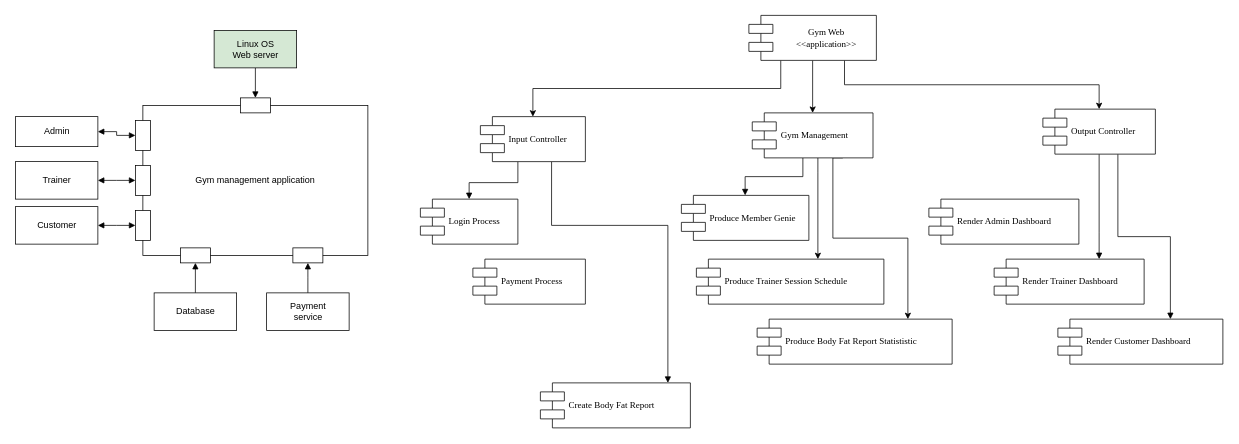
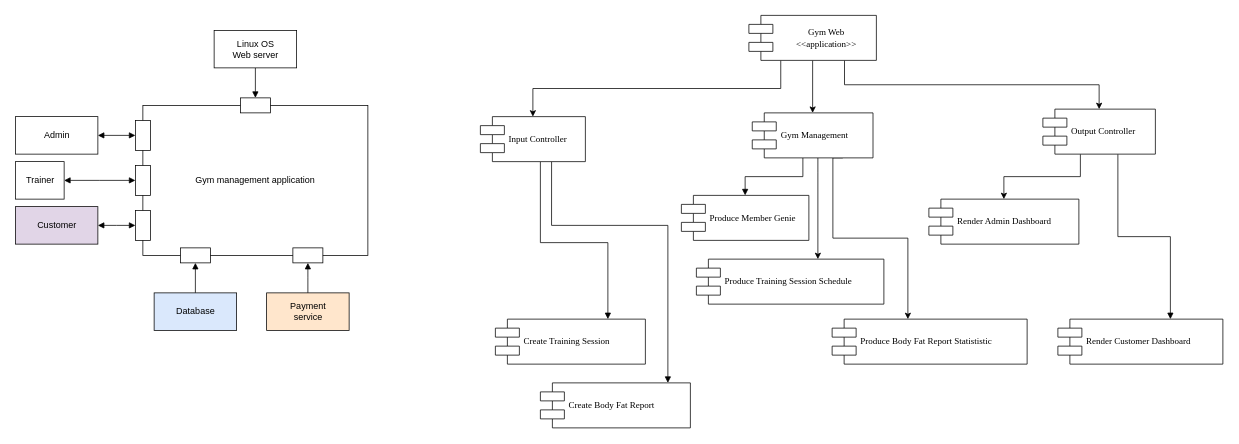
(255, 49) -> (255, 49)
(57, 132) -> (57, 135)
none -> (1053, 177)
(57, 180) -> (40, 180)
(490, 183) -> none
(469, 222) -> none
(57, 225) -> (57, 225)
none -> (540, 237)
(1099, 251) -> none
(529, 282) -> none
(798, 282) -> (800, 282)
(1069, 282) -> none
(195, 312) -> (195, 312)
(308, 312) -> (308, 312)
none -> (570, 342)
(855, 342) -> (930, 342)
